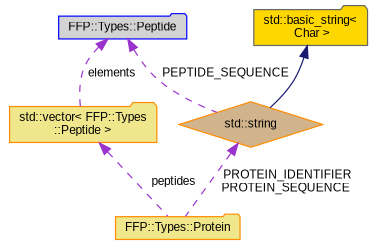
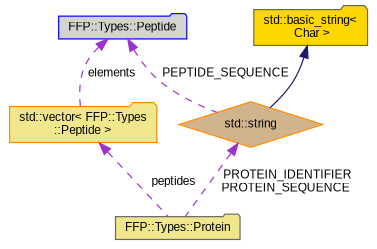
(178, 228) -> (178, 228)
